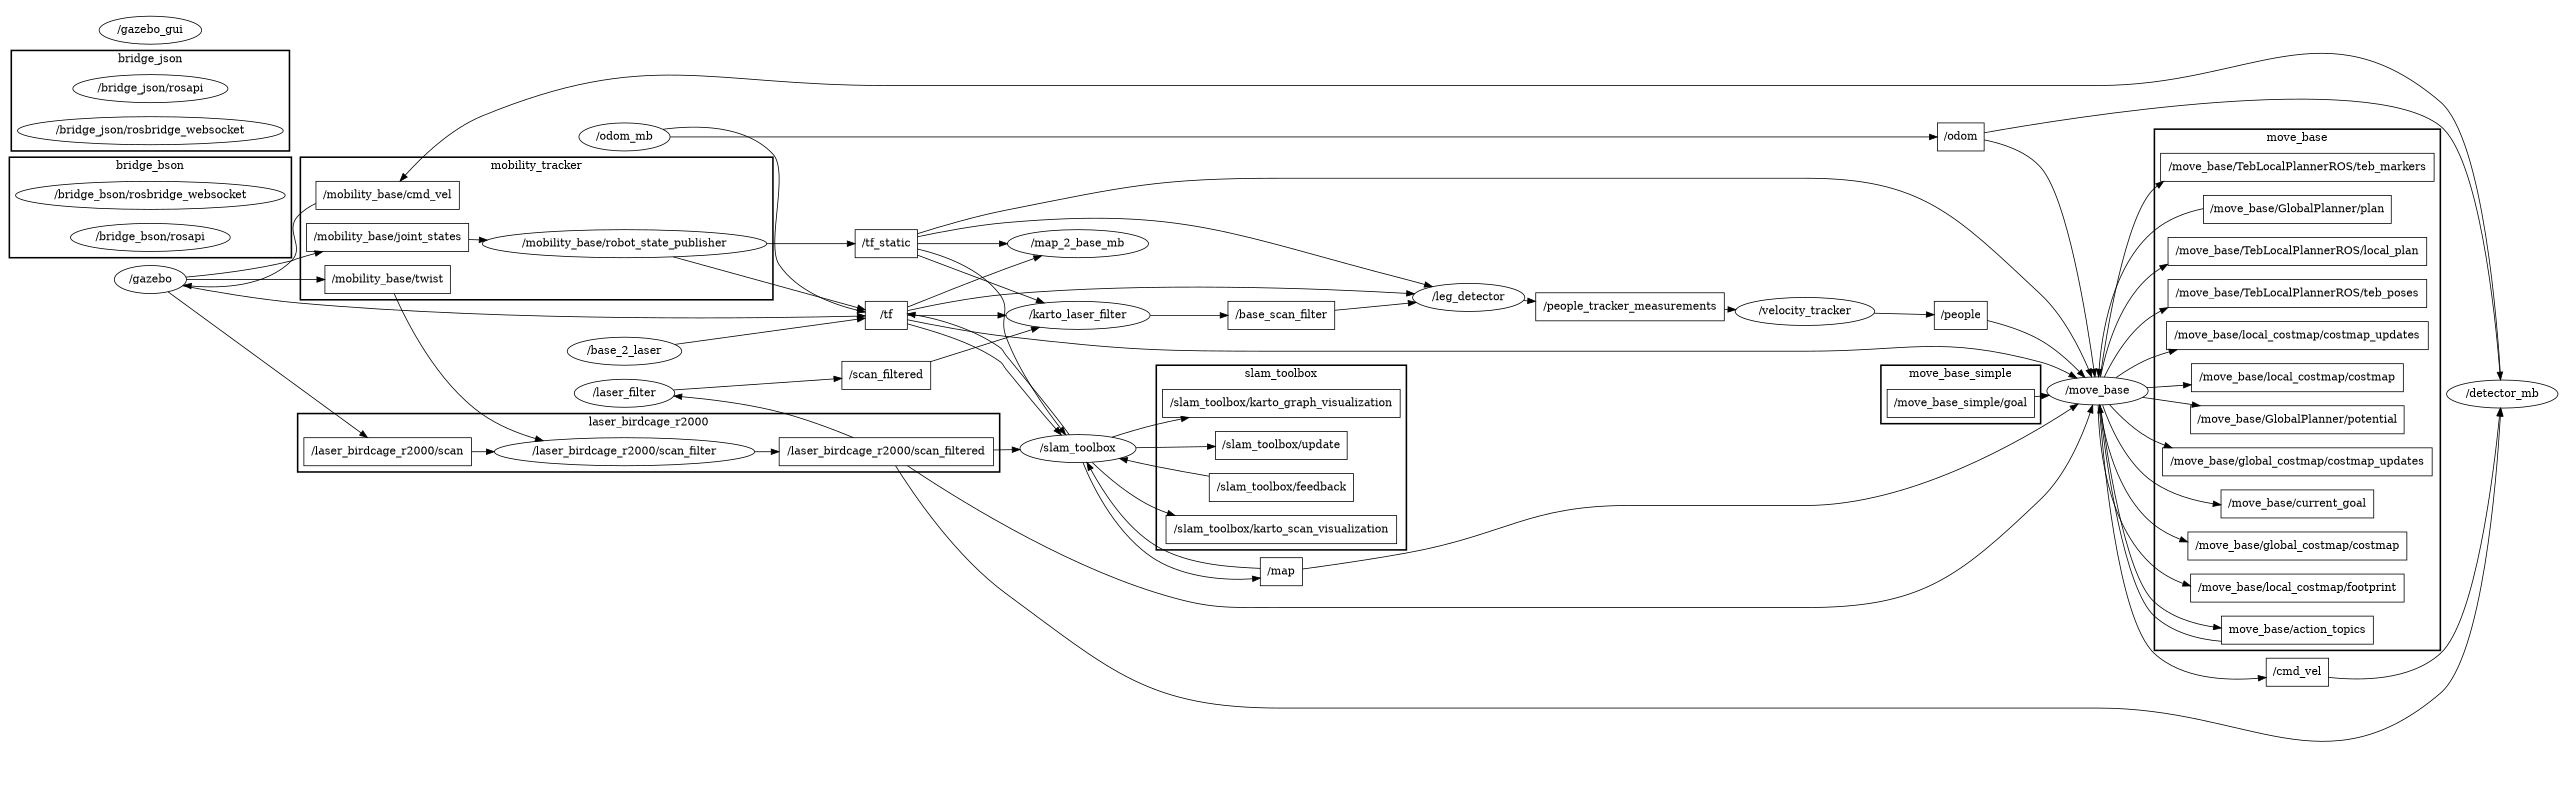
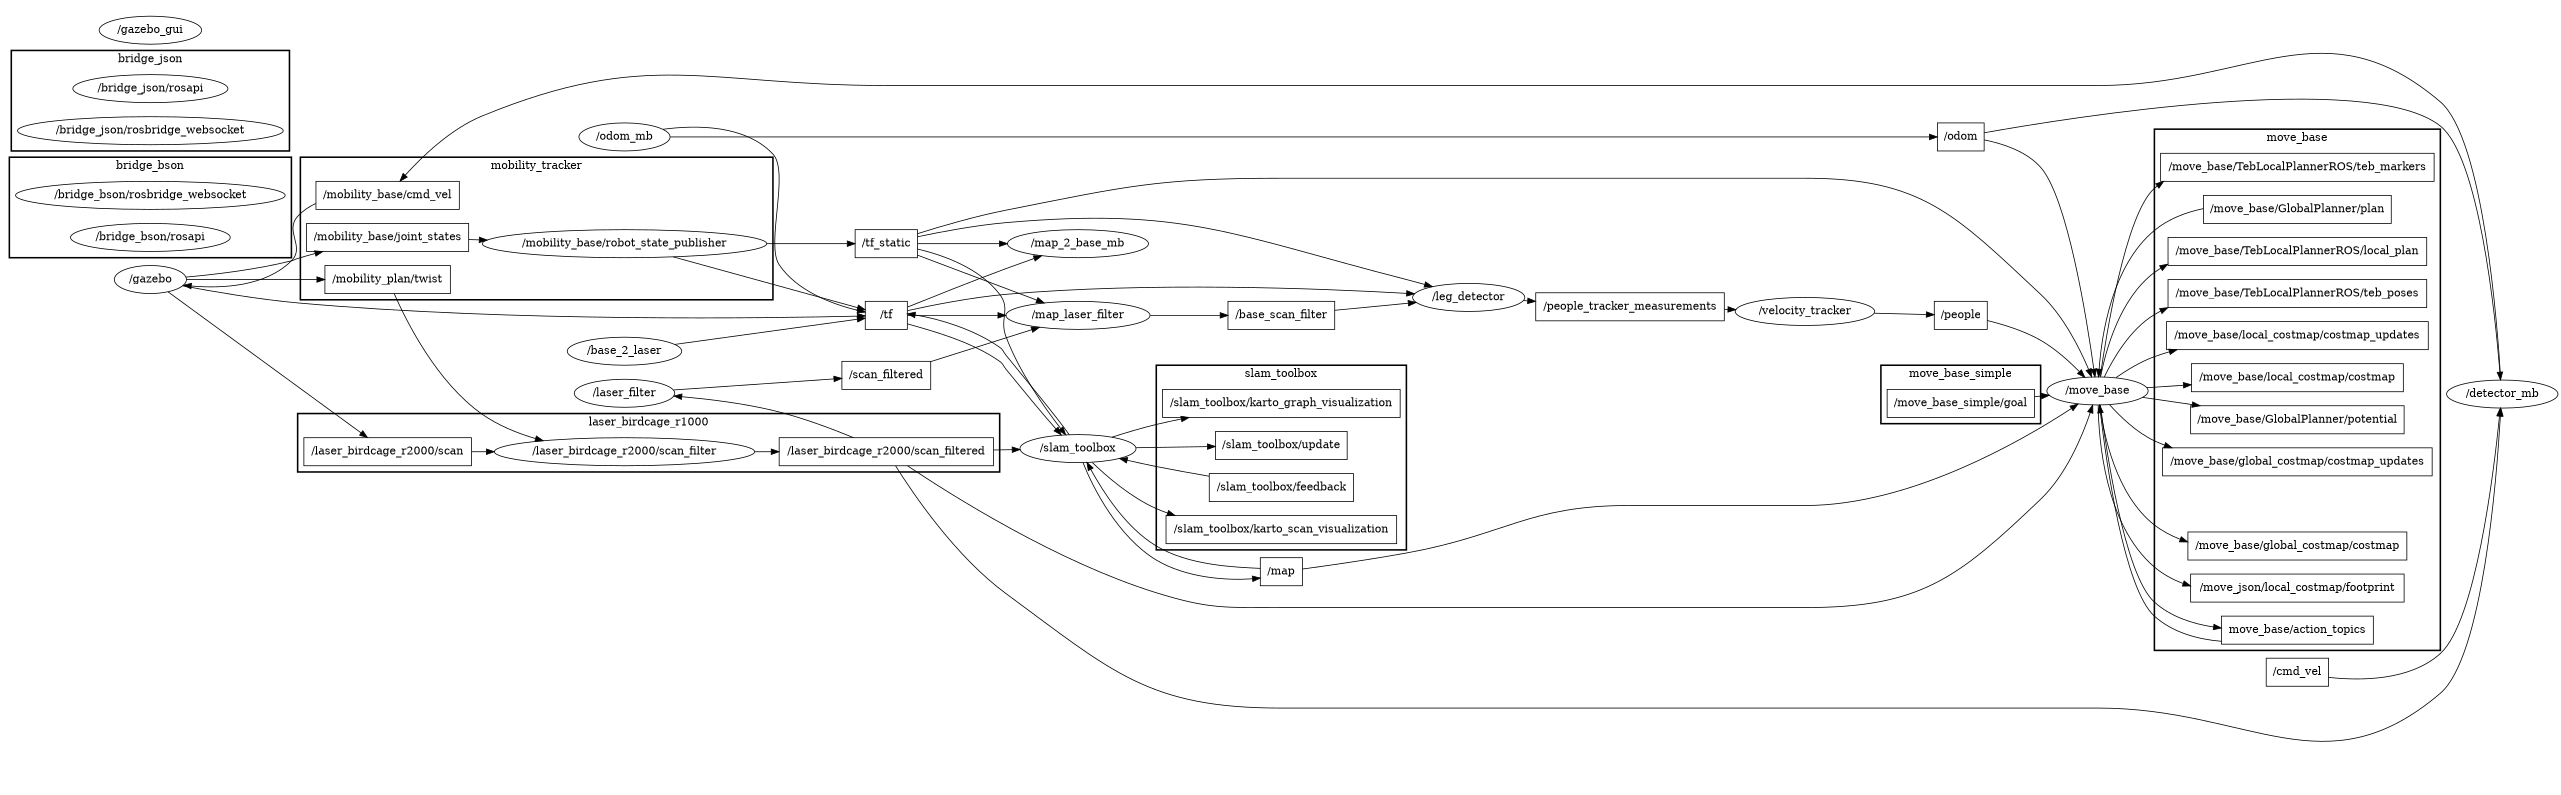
(388, 280) -> (388, 280)
(1078, 315) -> (1078, 315)
(1490, 351) -> none
(649, 423) -> (649, 423)
(2297, 504) -> none
(2125, 586) -> none
(2297, 588) -> (2297, 588)
